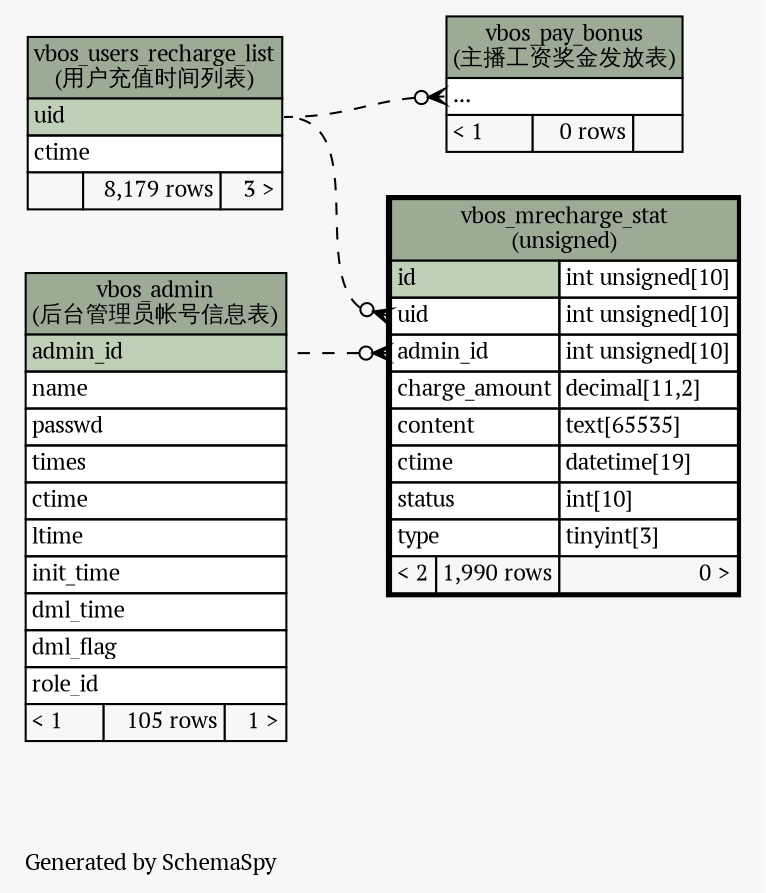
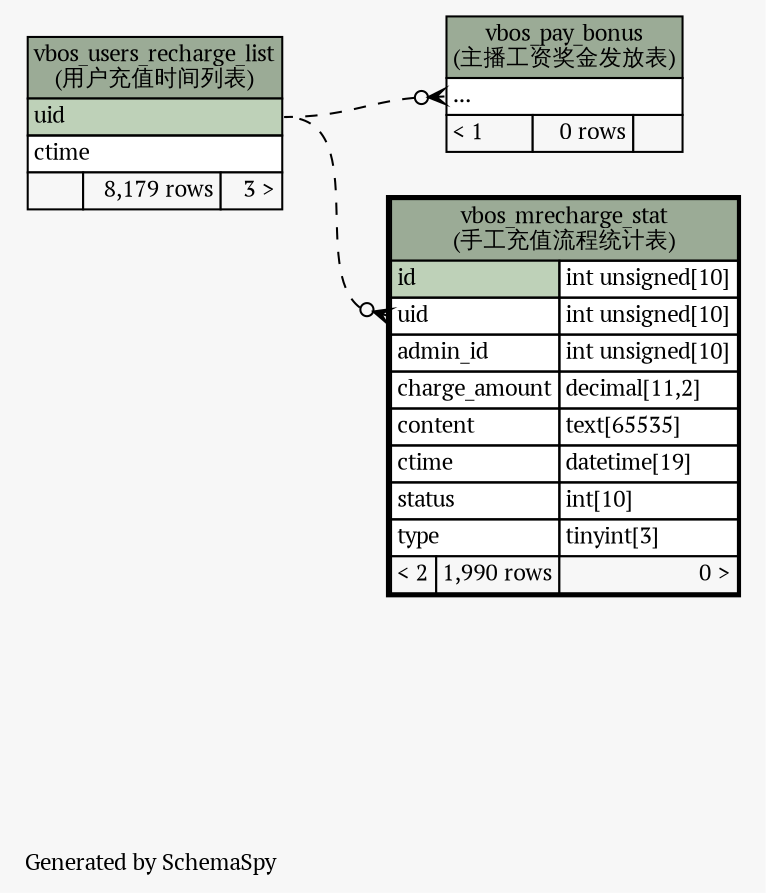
(565, 241) -> (565, 241)
(155, 507) -> none
